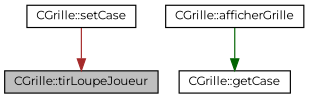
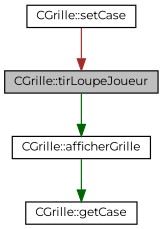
none -> (81, 109)
